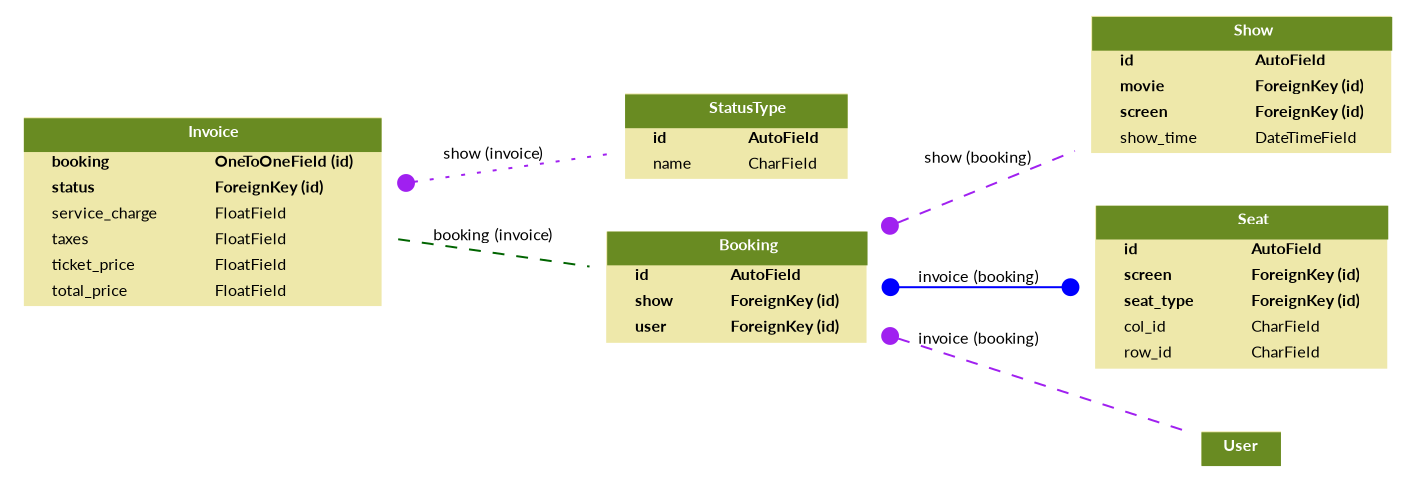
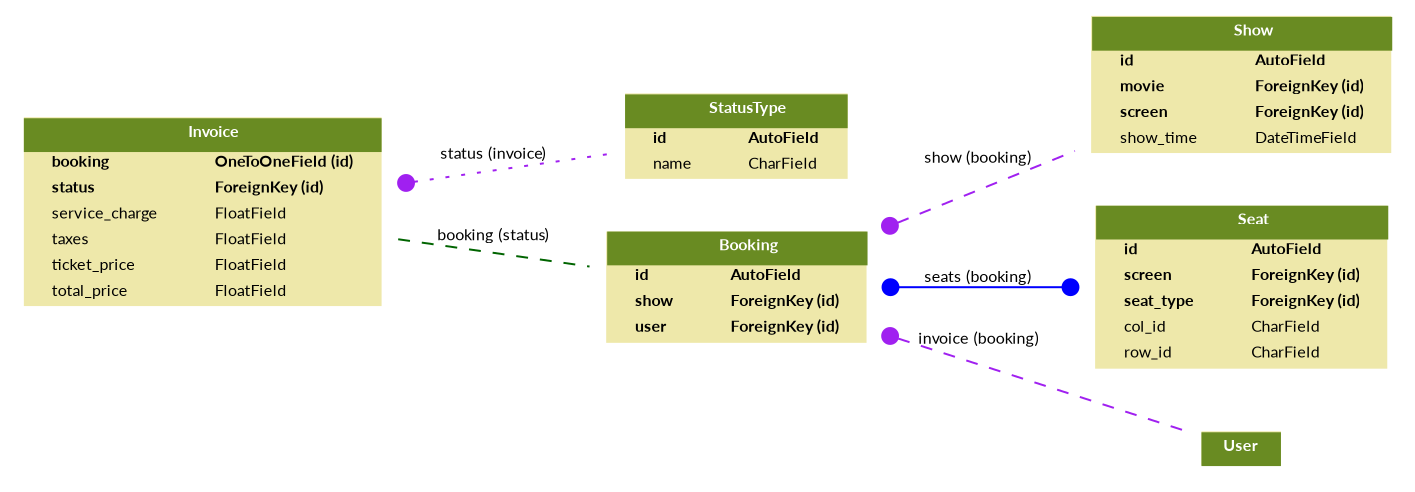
(494, 155) -> (494, 155)
(494, 237) -> (494, 237)
(979, 278) -> (979, 278)
